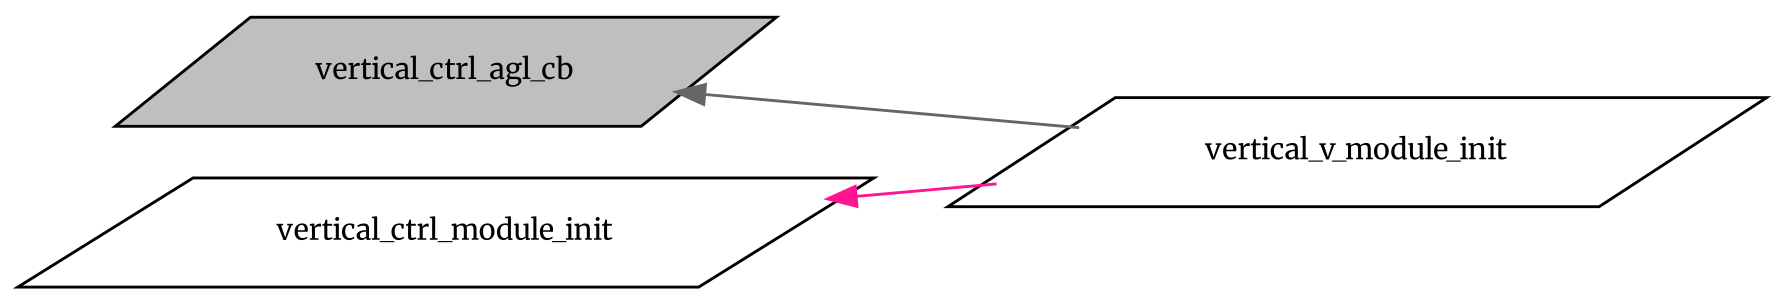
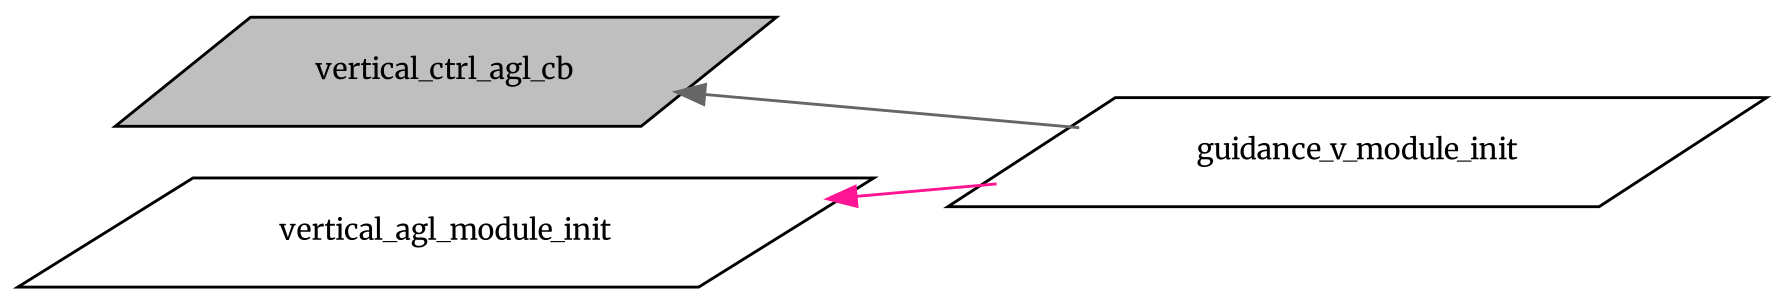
(1357, 152) -> (1357, 152)
(446, 233) -> (446, 233)
